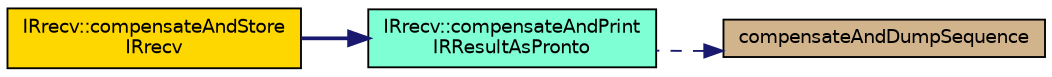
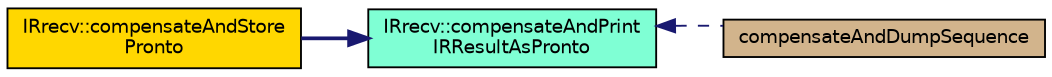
(154, 38) -> (154, 38)
(680, 51) -> (699, 26)
